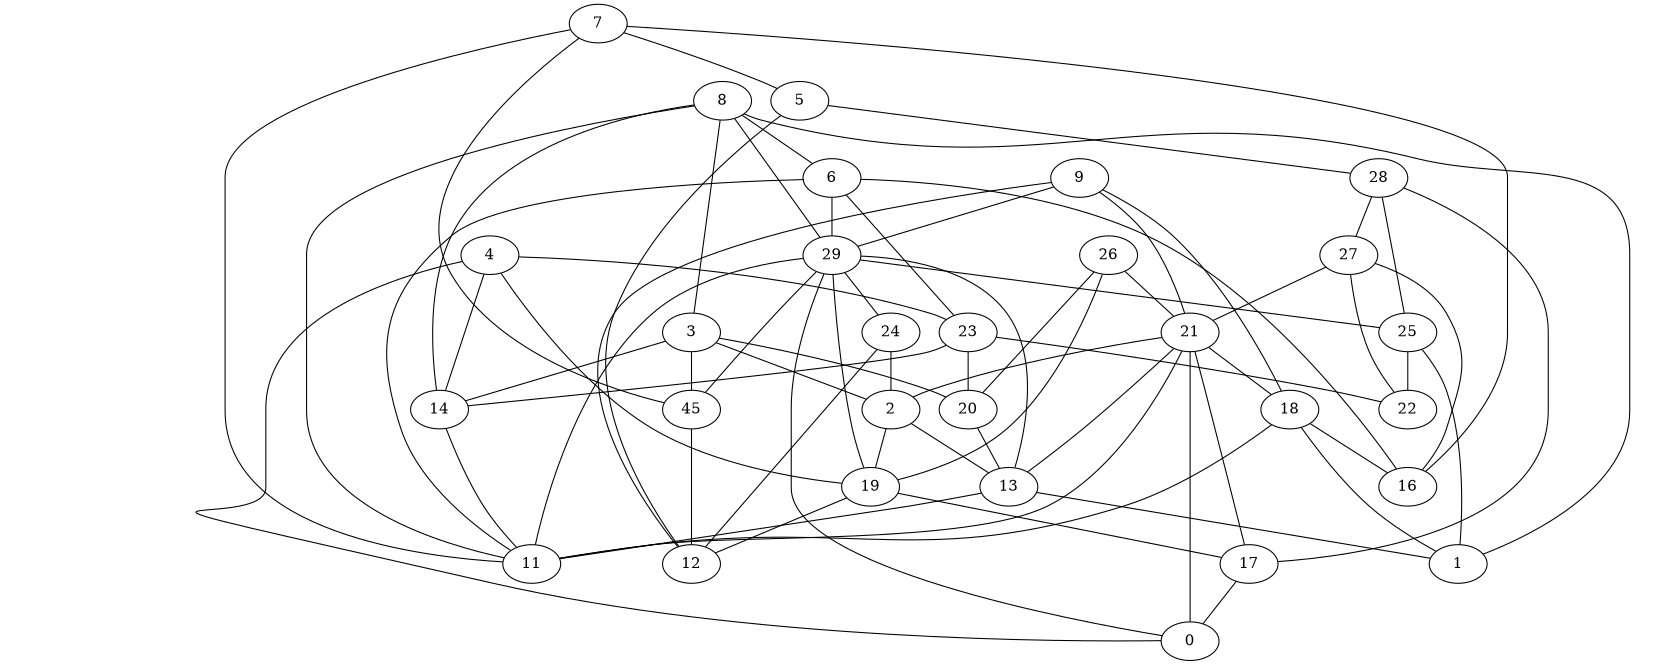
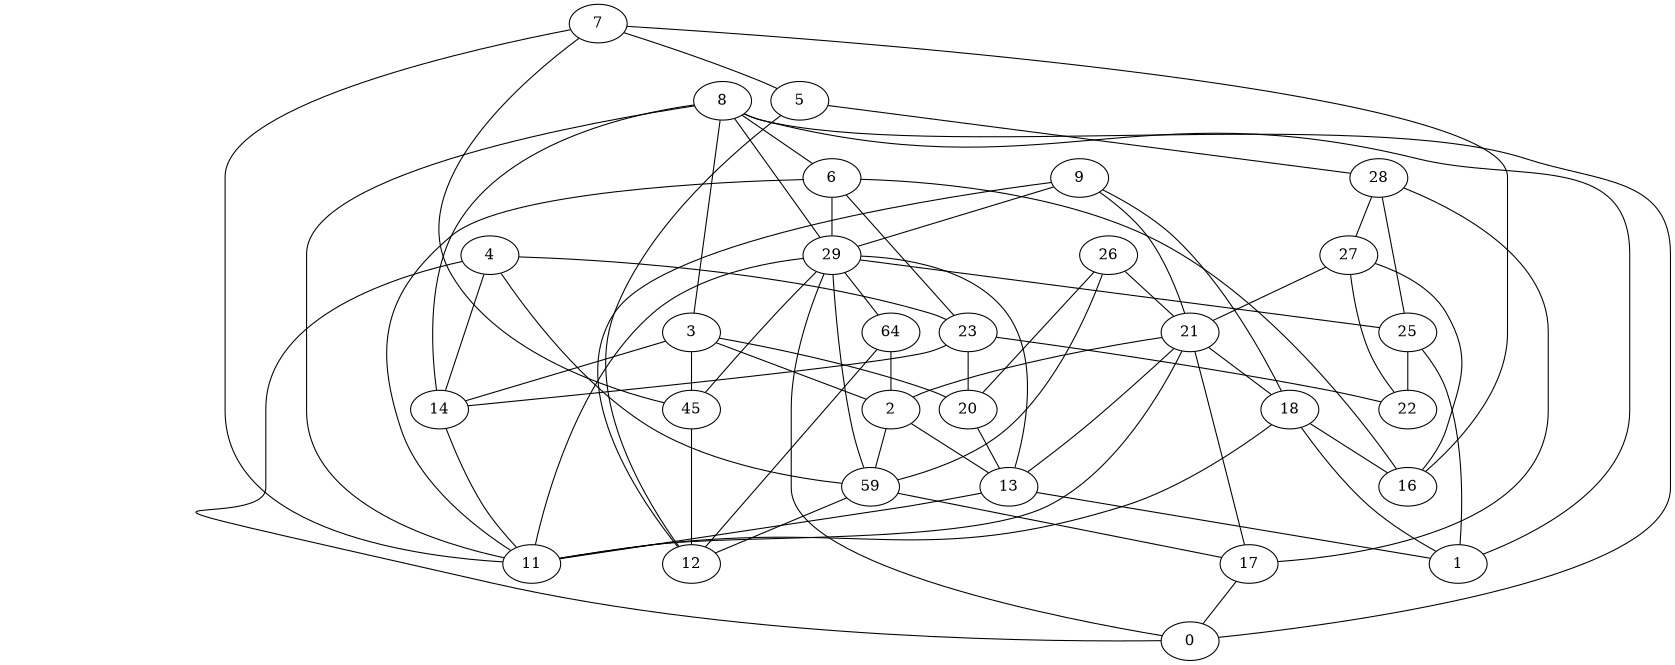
(891, 332) -> (891, 332)
(871, 487) -> (871, 487)
(1190, 487) -> (1590, 175)
